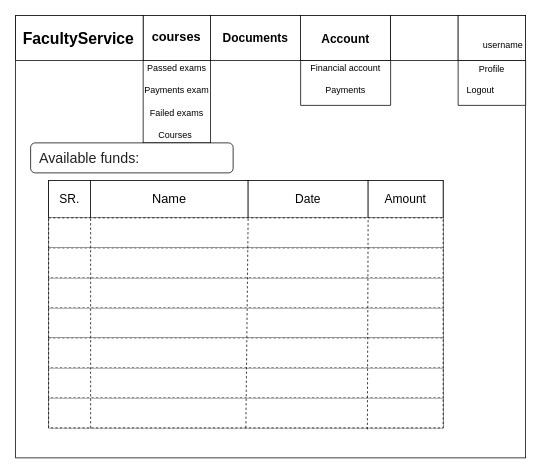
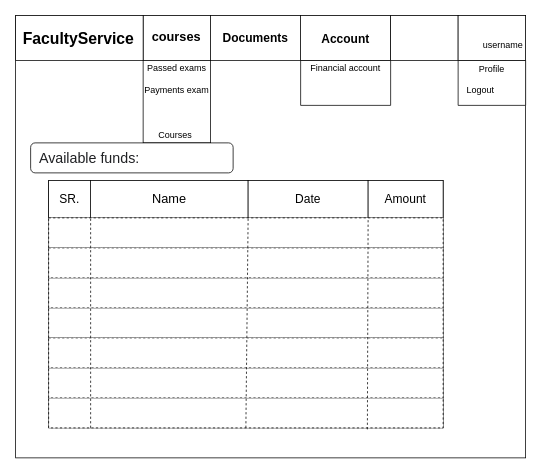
(345, 90) -> none
(177, 113) -> none
